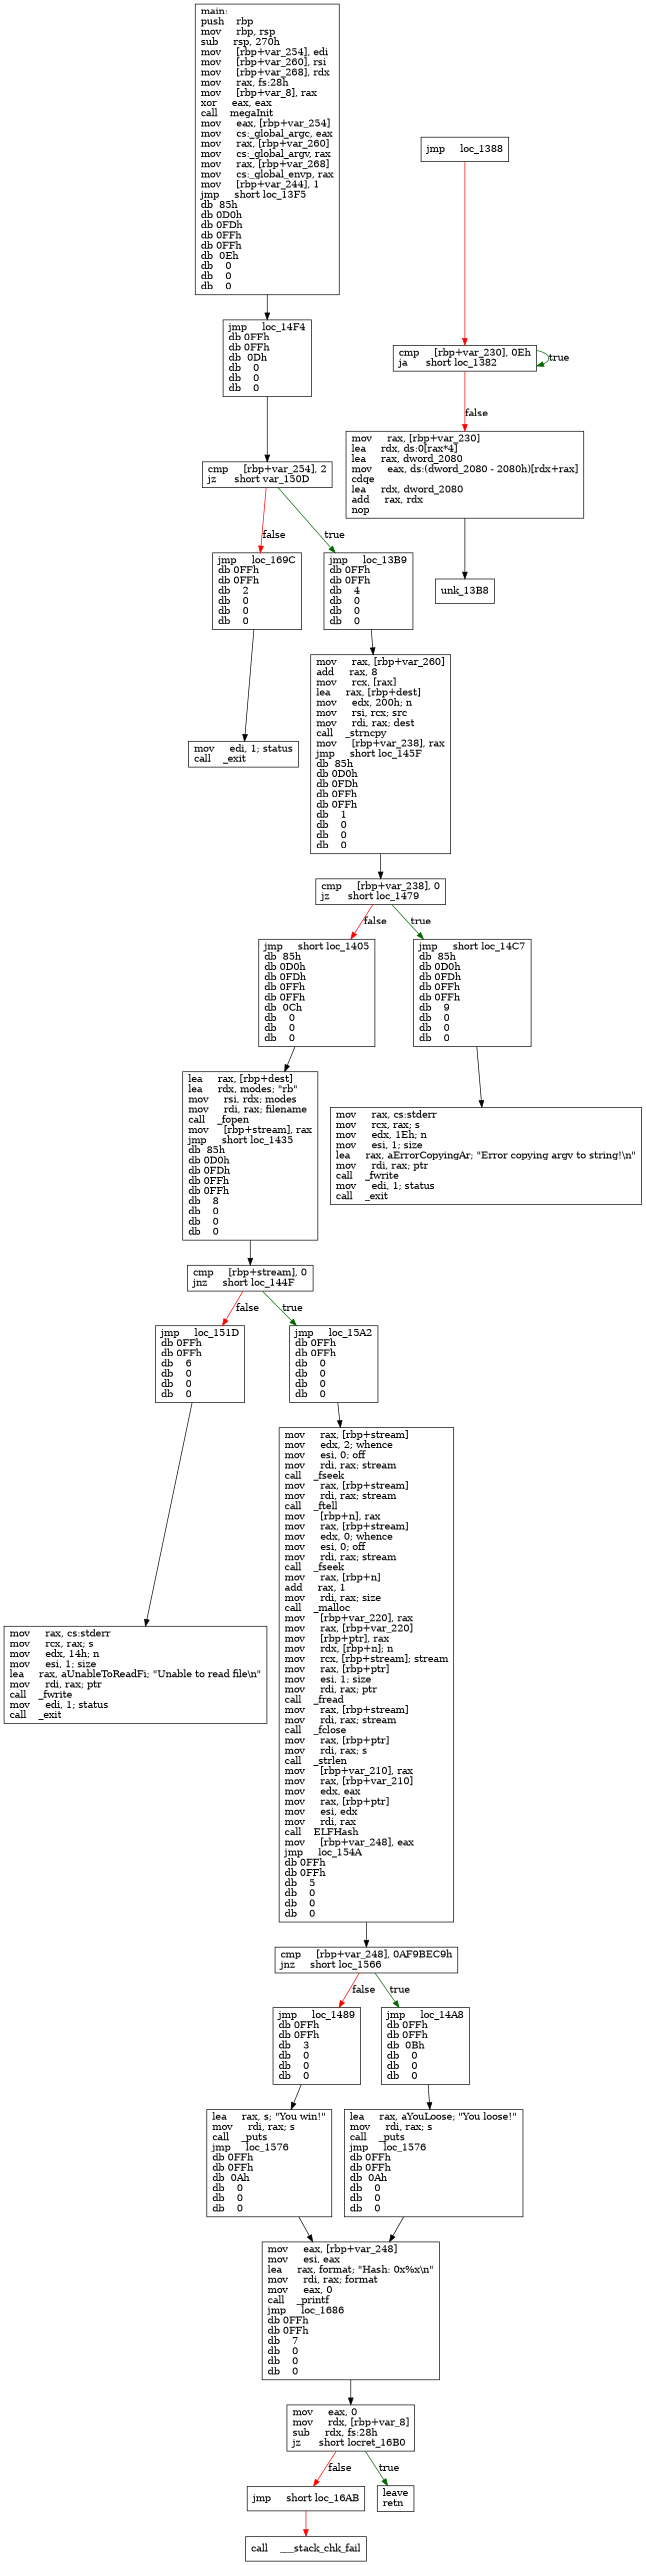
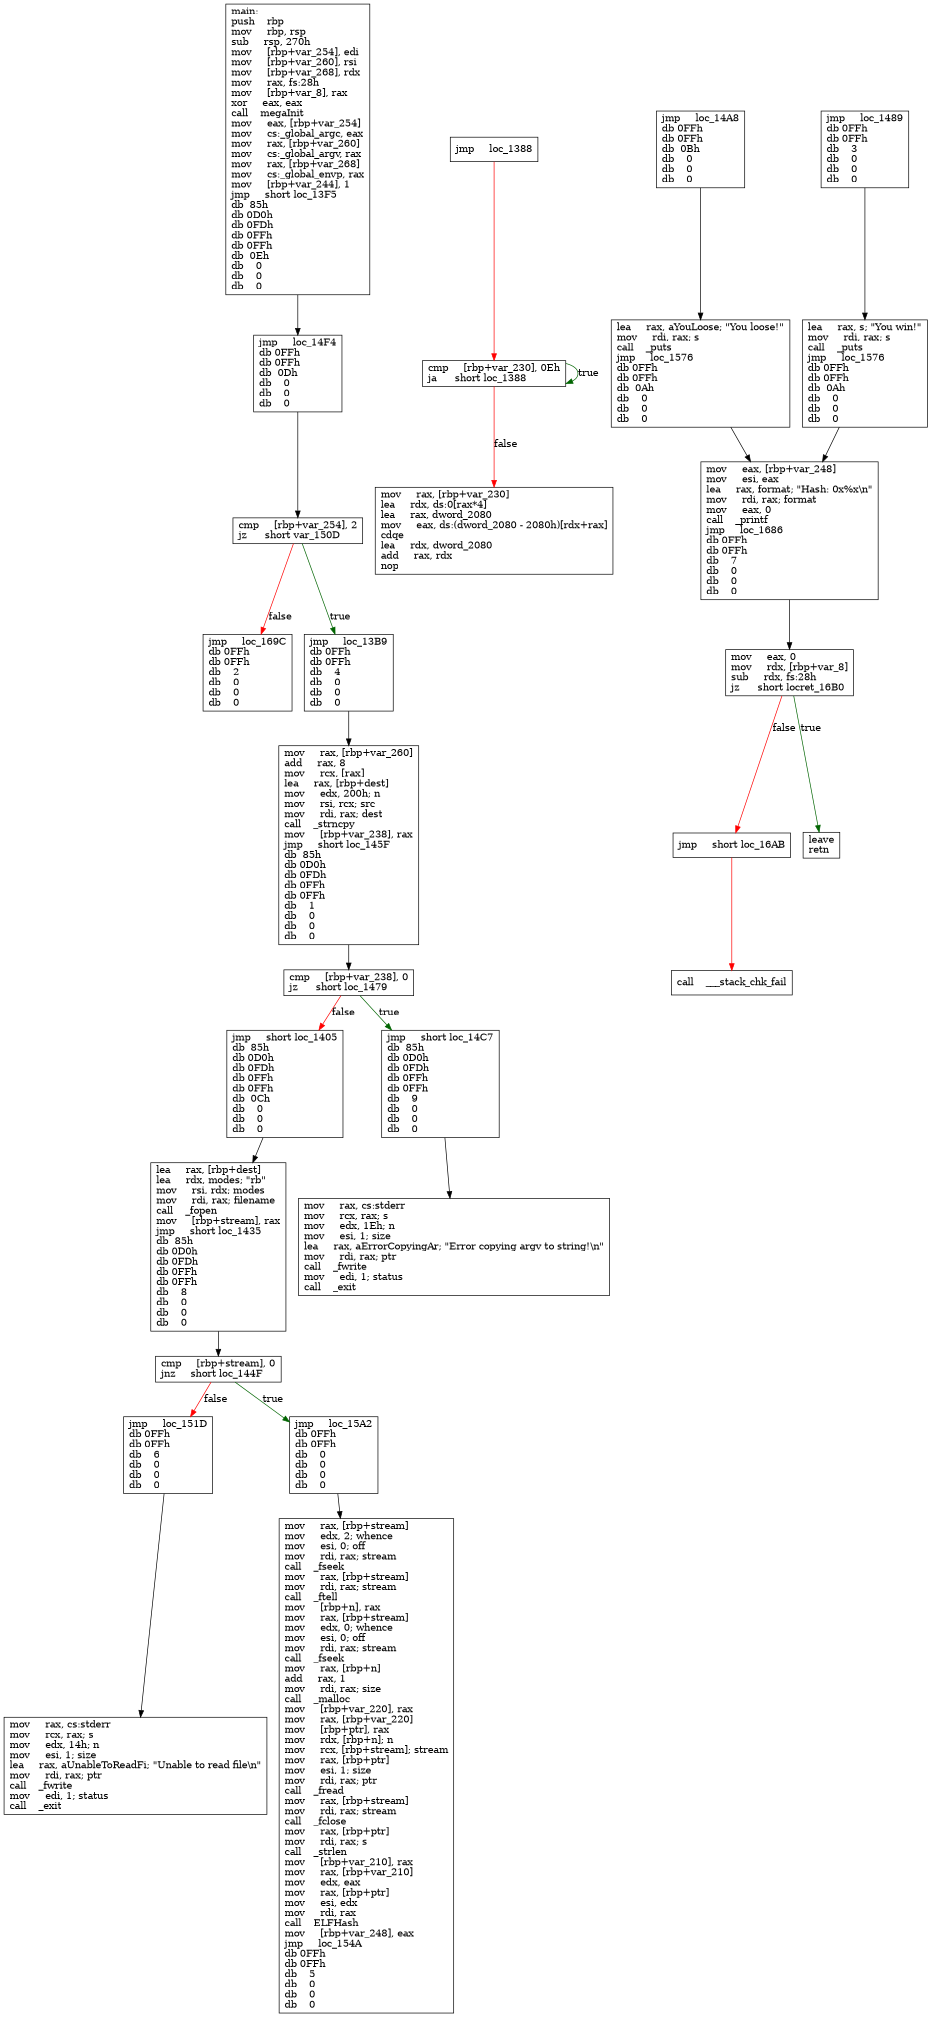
(465, 358) -> (494, 374)
(465, 591) -> none
(243, 754) -> none
(366, 1960) -> none
